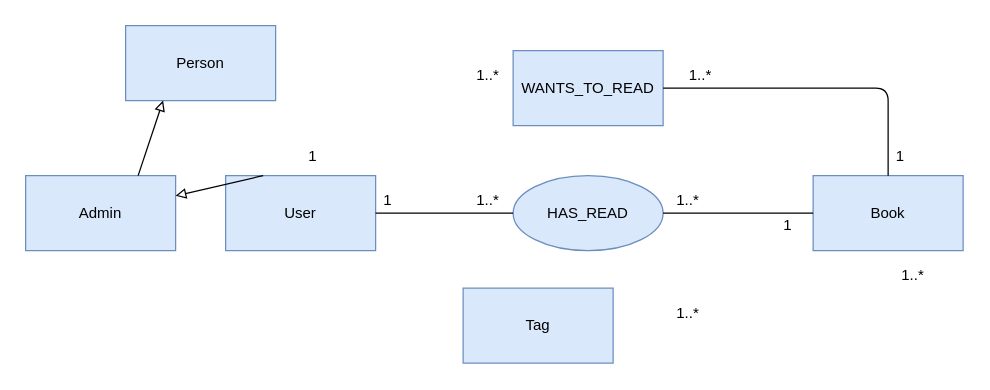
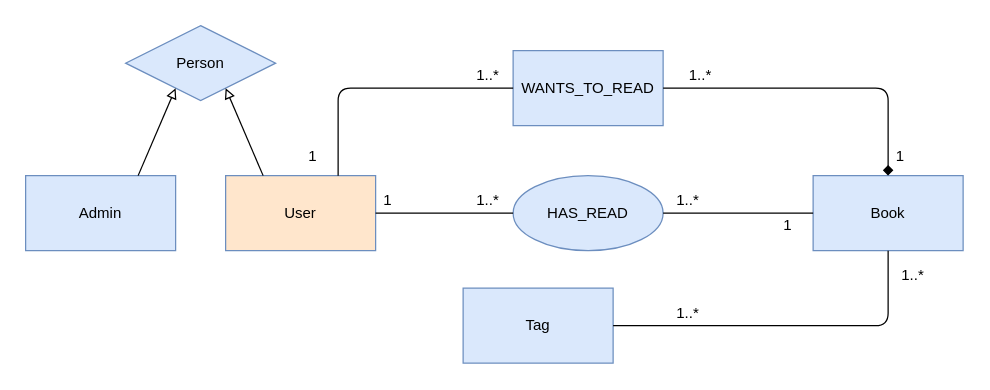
(201, 63) -> (201, 63)
none -> (387, 88)
(888, 169) -> (888, 165)
(225, 184) -> (247, 137)
(301, 213) -> (301, 213)
none -> (782, 326)
